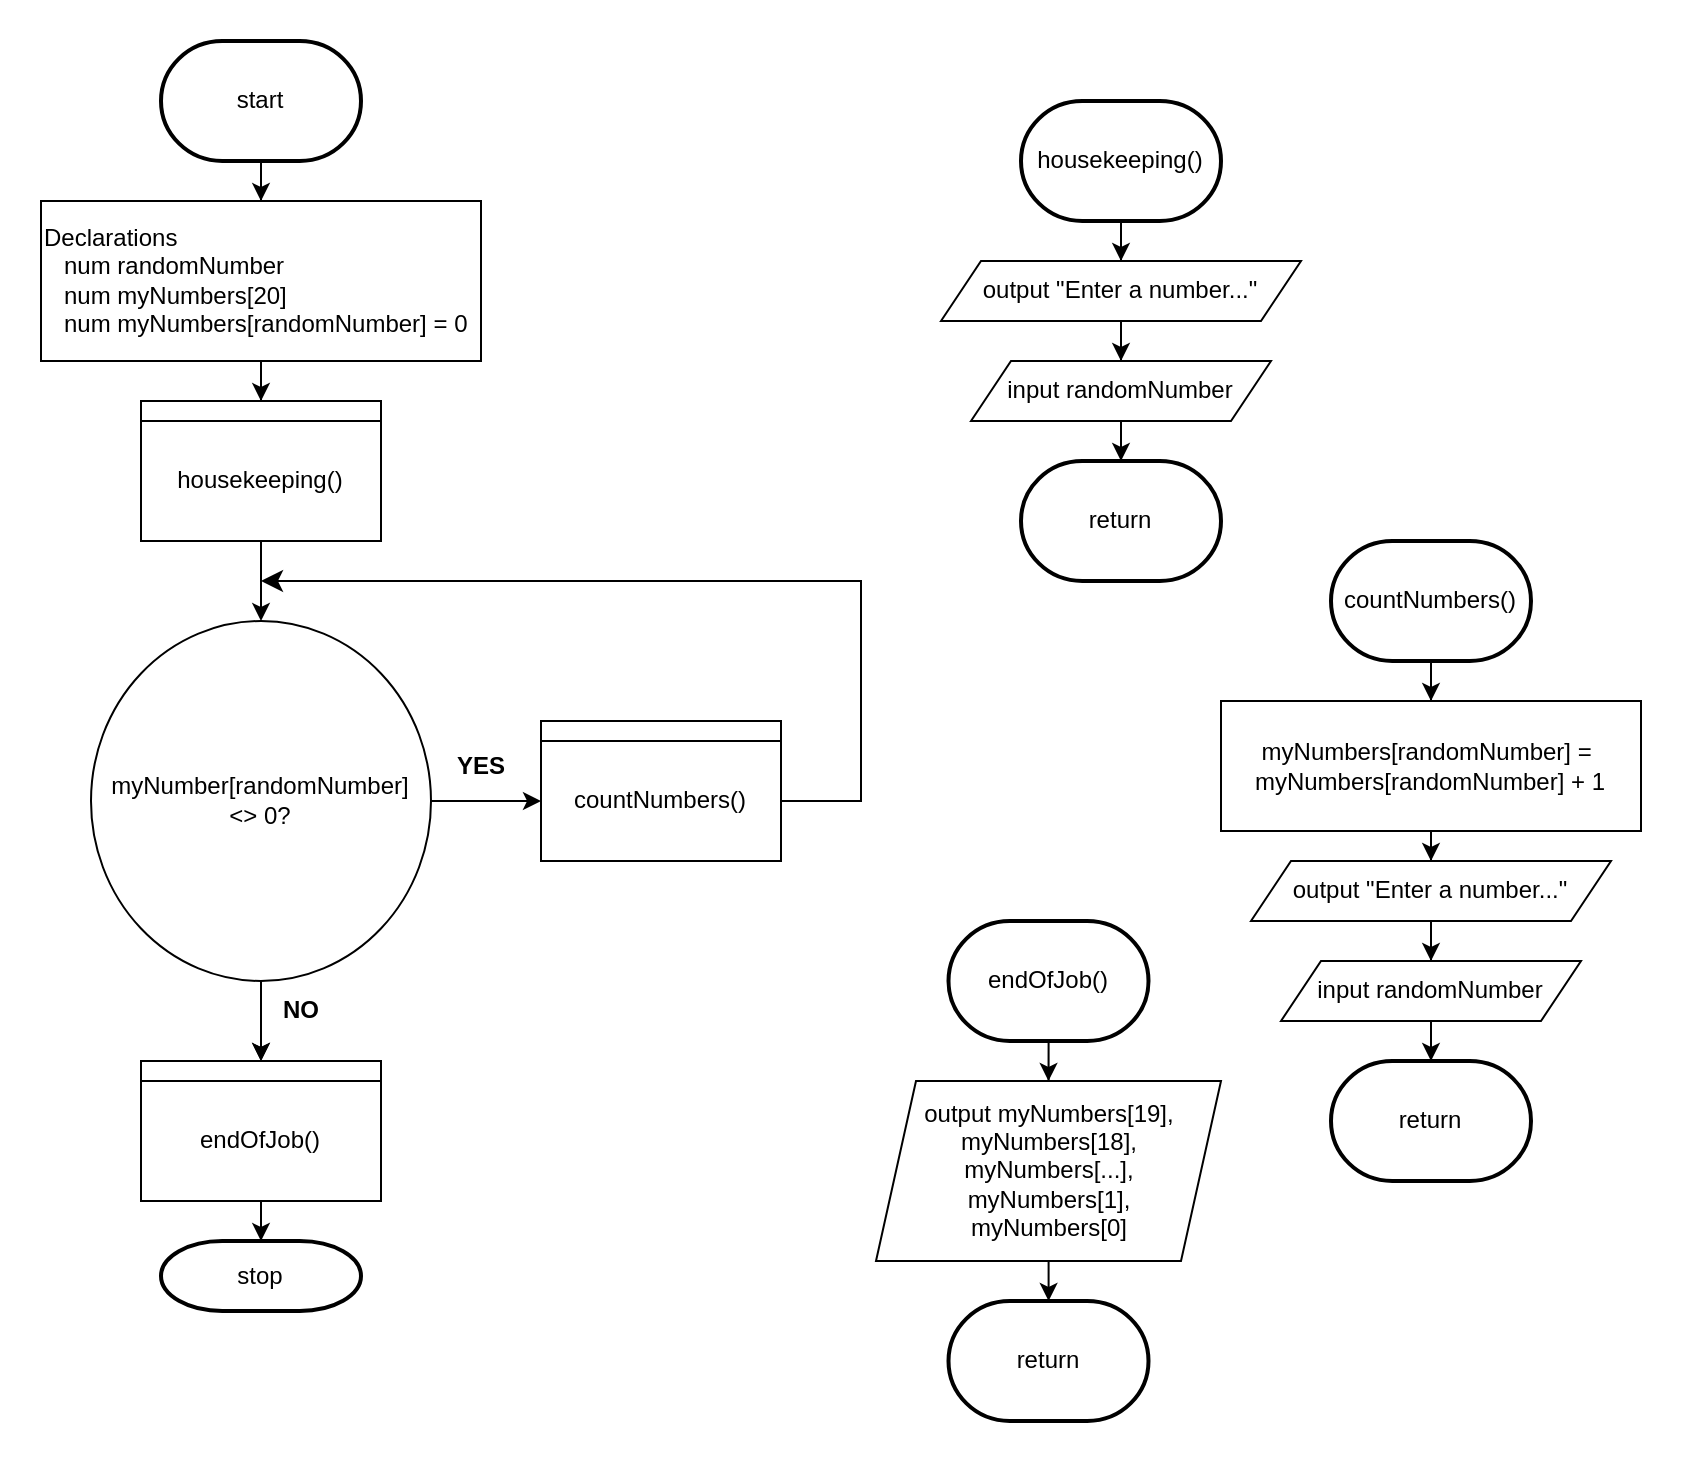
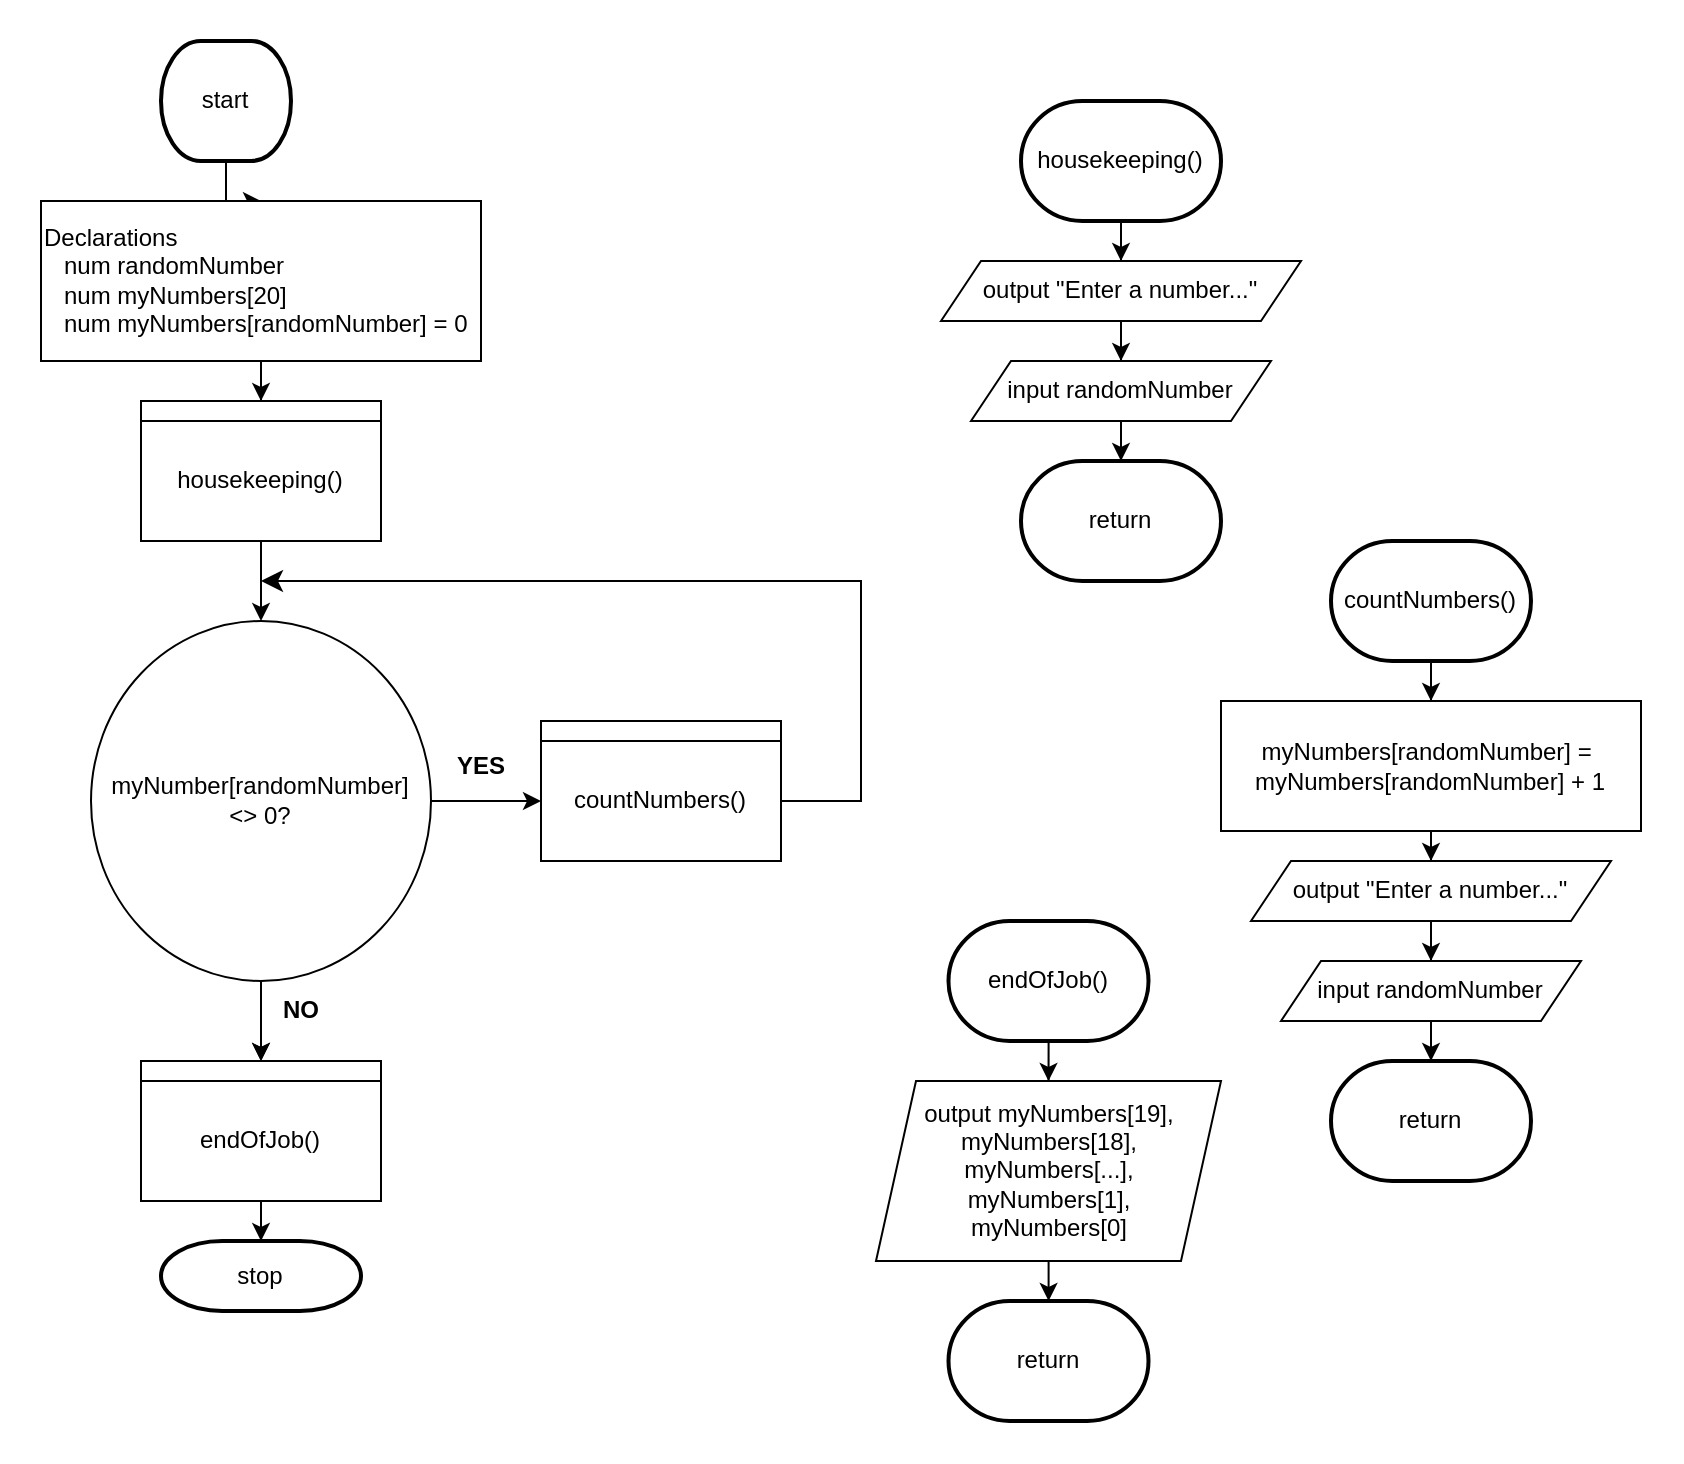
(261, 101) -> (226, 101)
